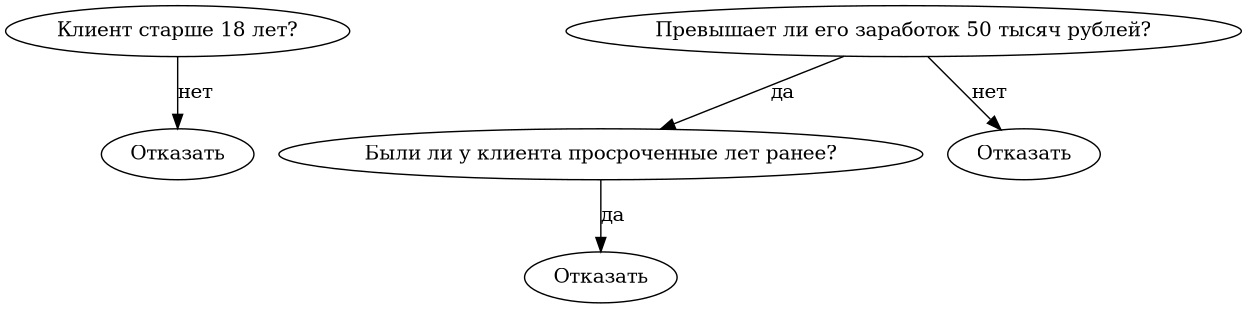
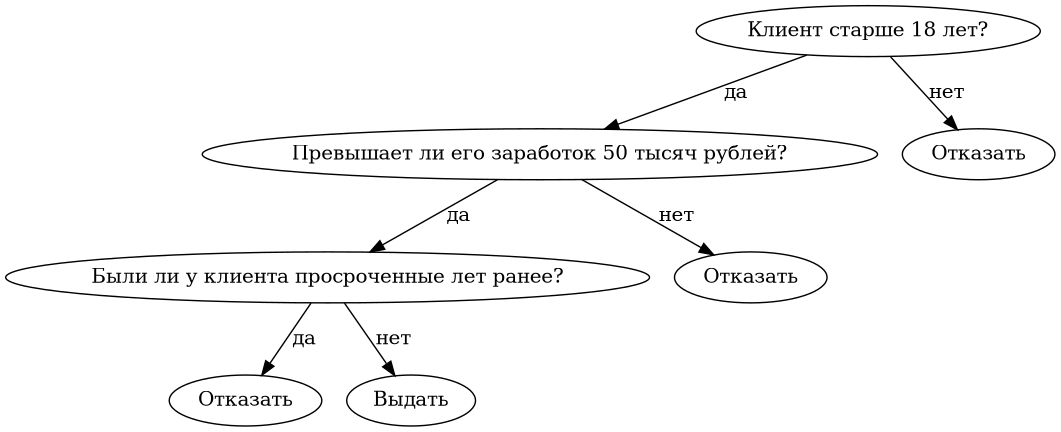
none -> (712, 90)
none -> (411, 401)
